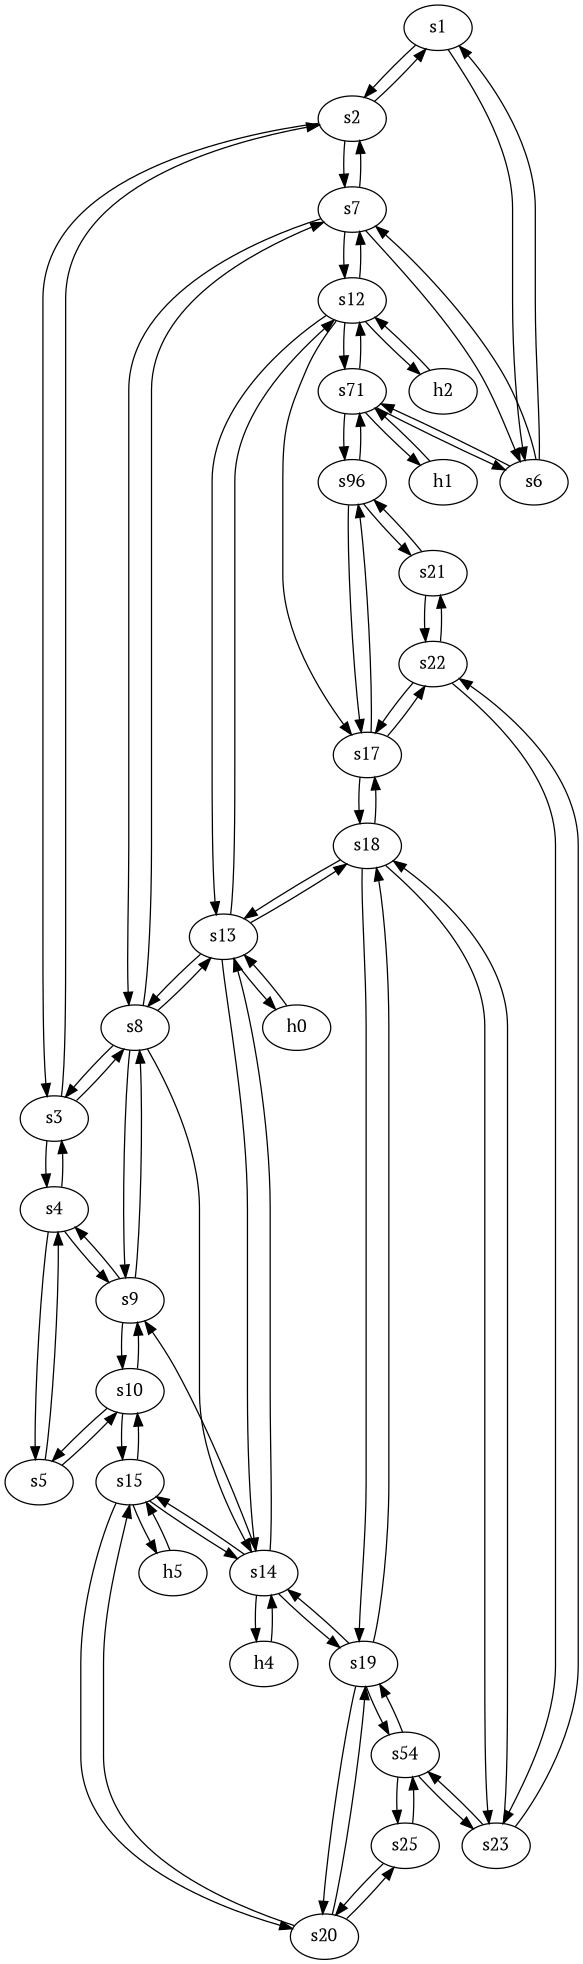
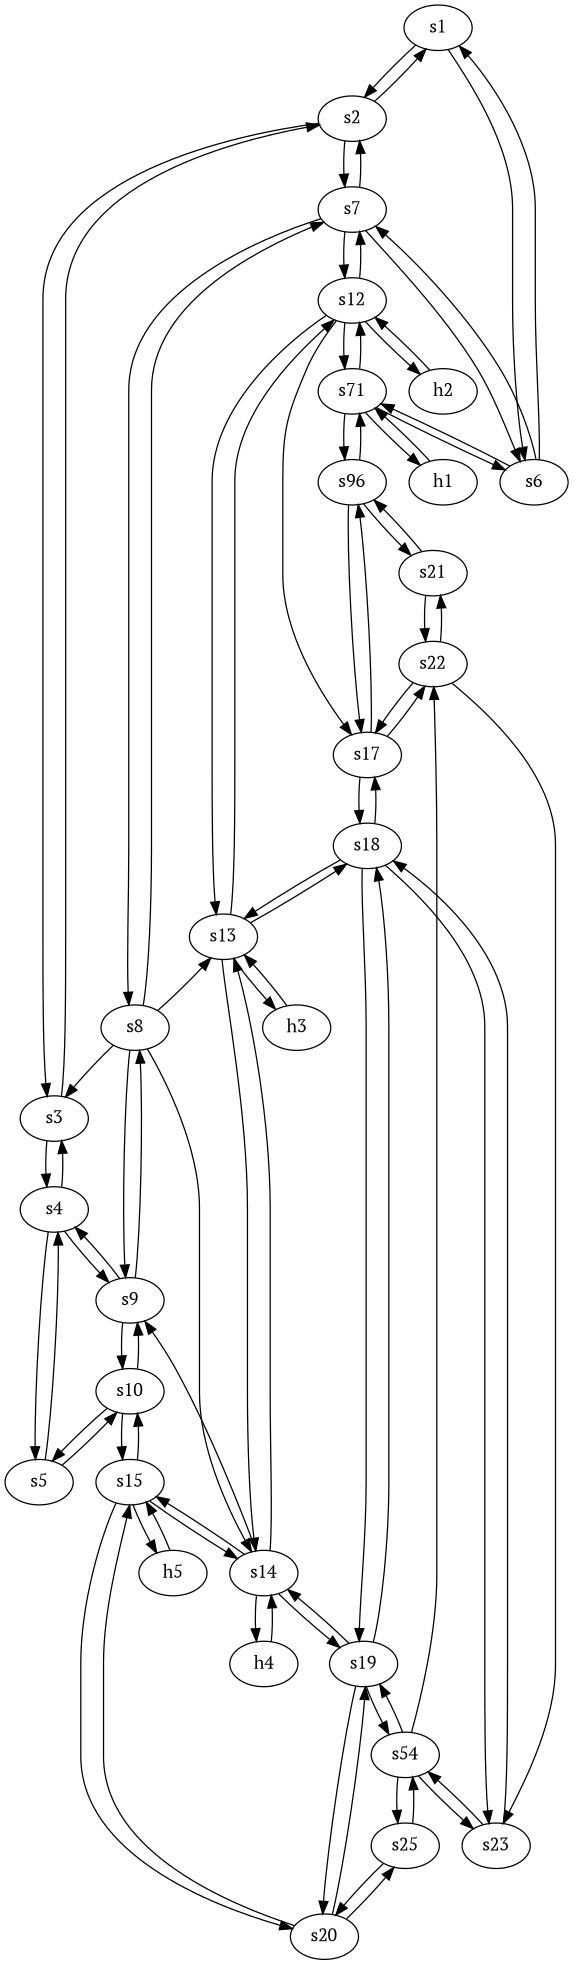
(178, 975) -> none
(297, 1028) -> (297, 1028)
(96, 1080) -> none
(578, 1244) -> (437, 1217)
